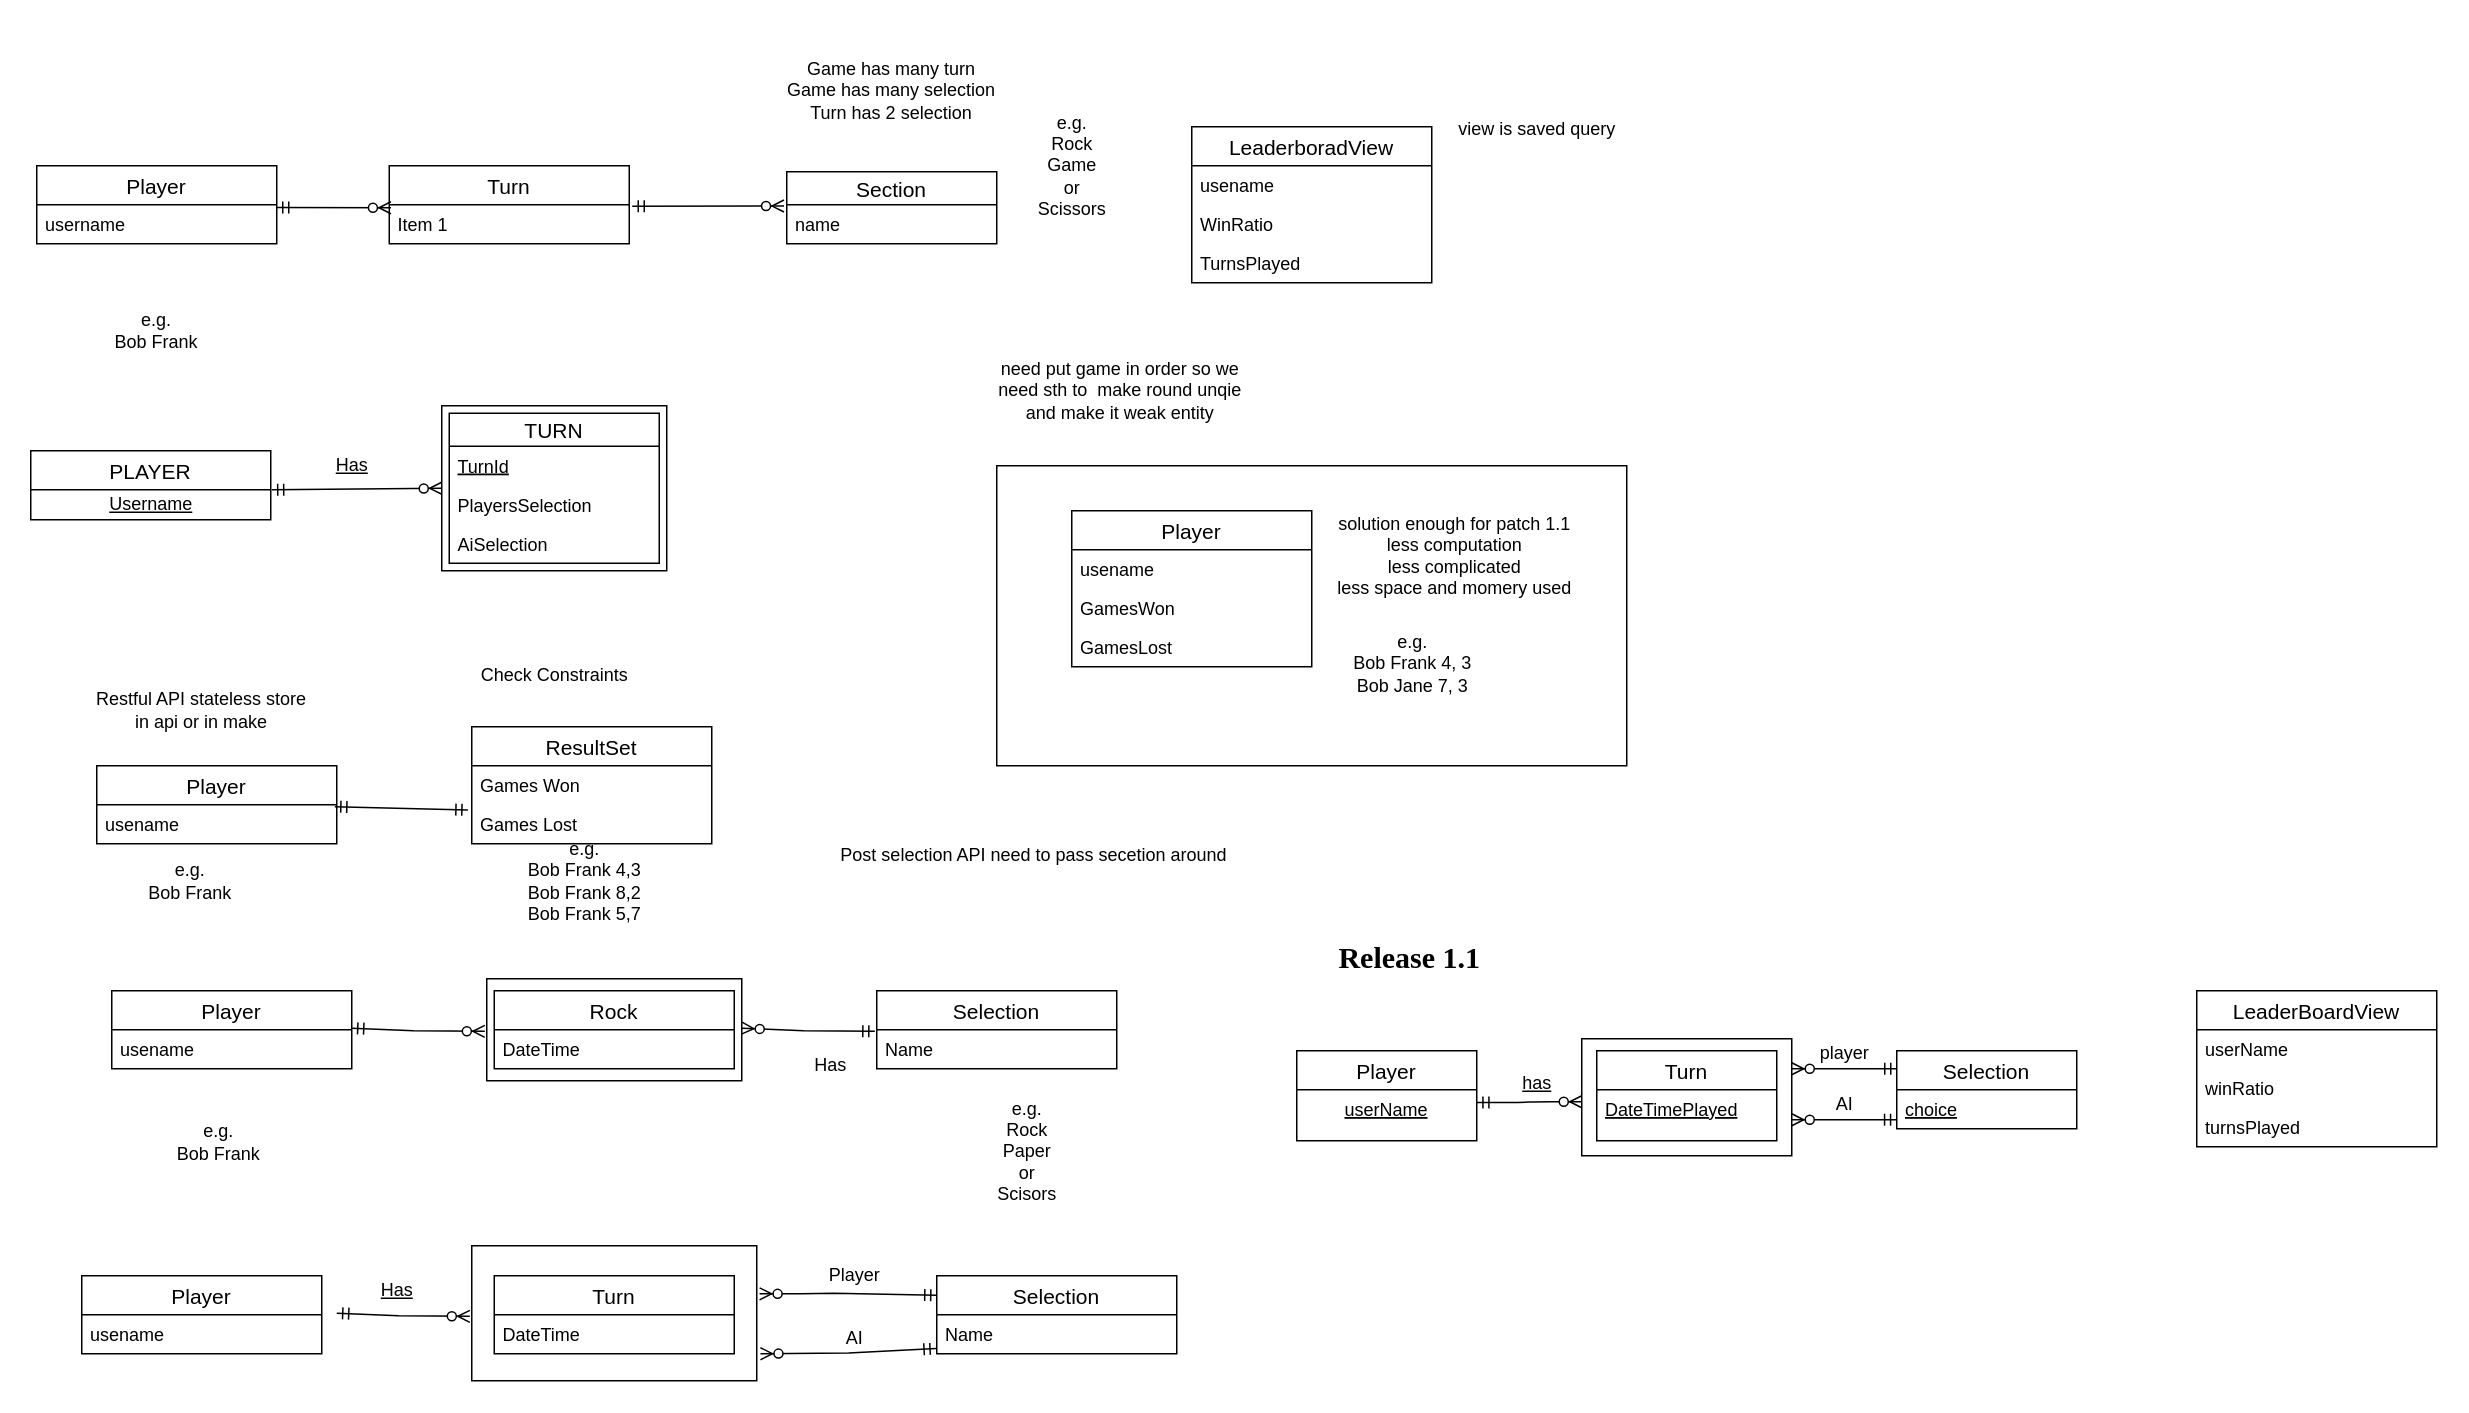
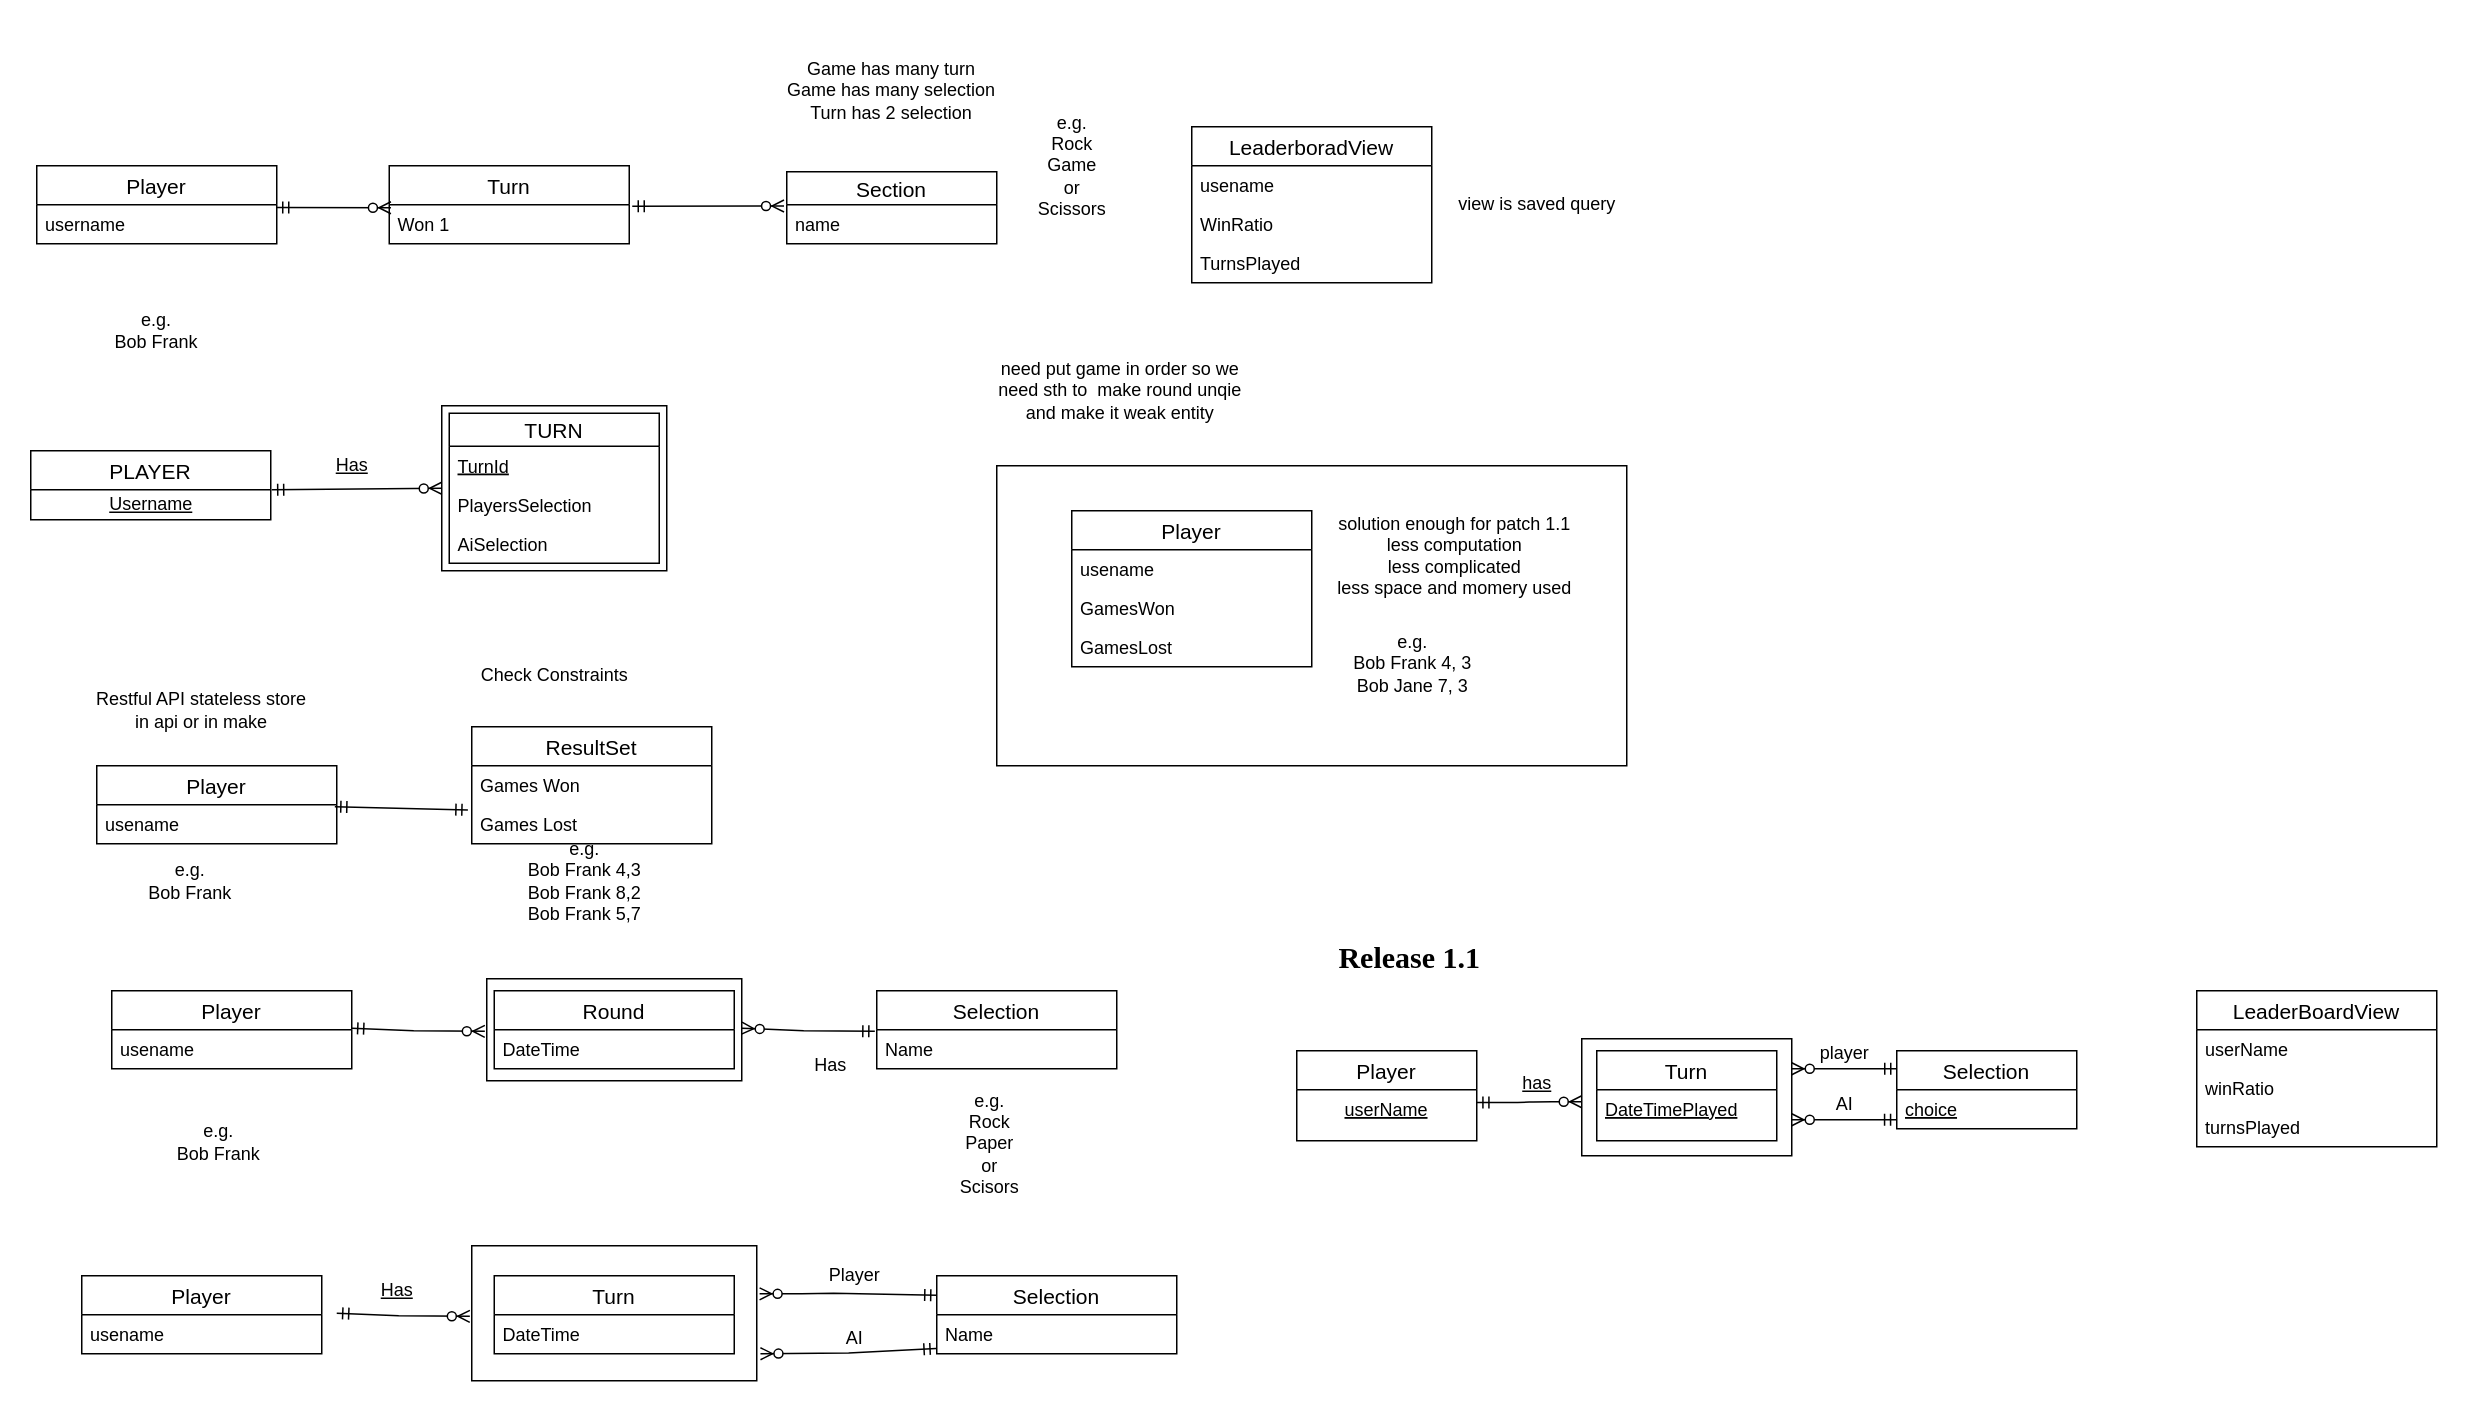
(1537, 130) -> (1537, 205)
(425, 225) -> (420, 225)
(1034, 856) -> none
(614, 1012) -> (614, 1012)
(1027, 1151) -> (989, 1144)
